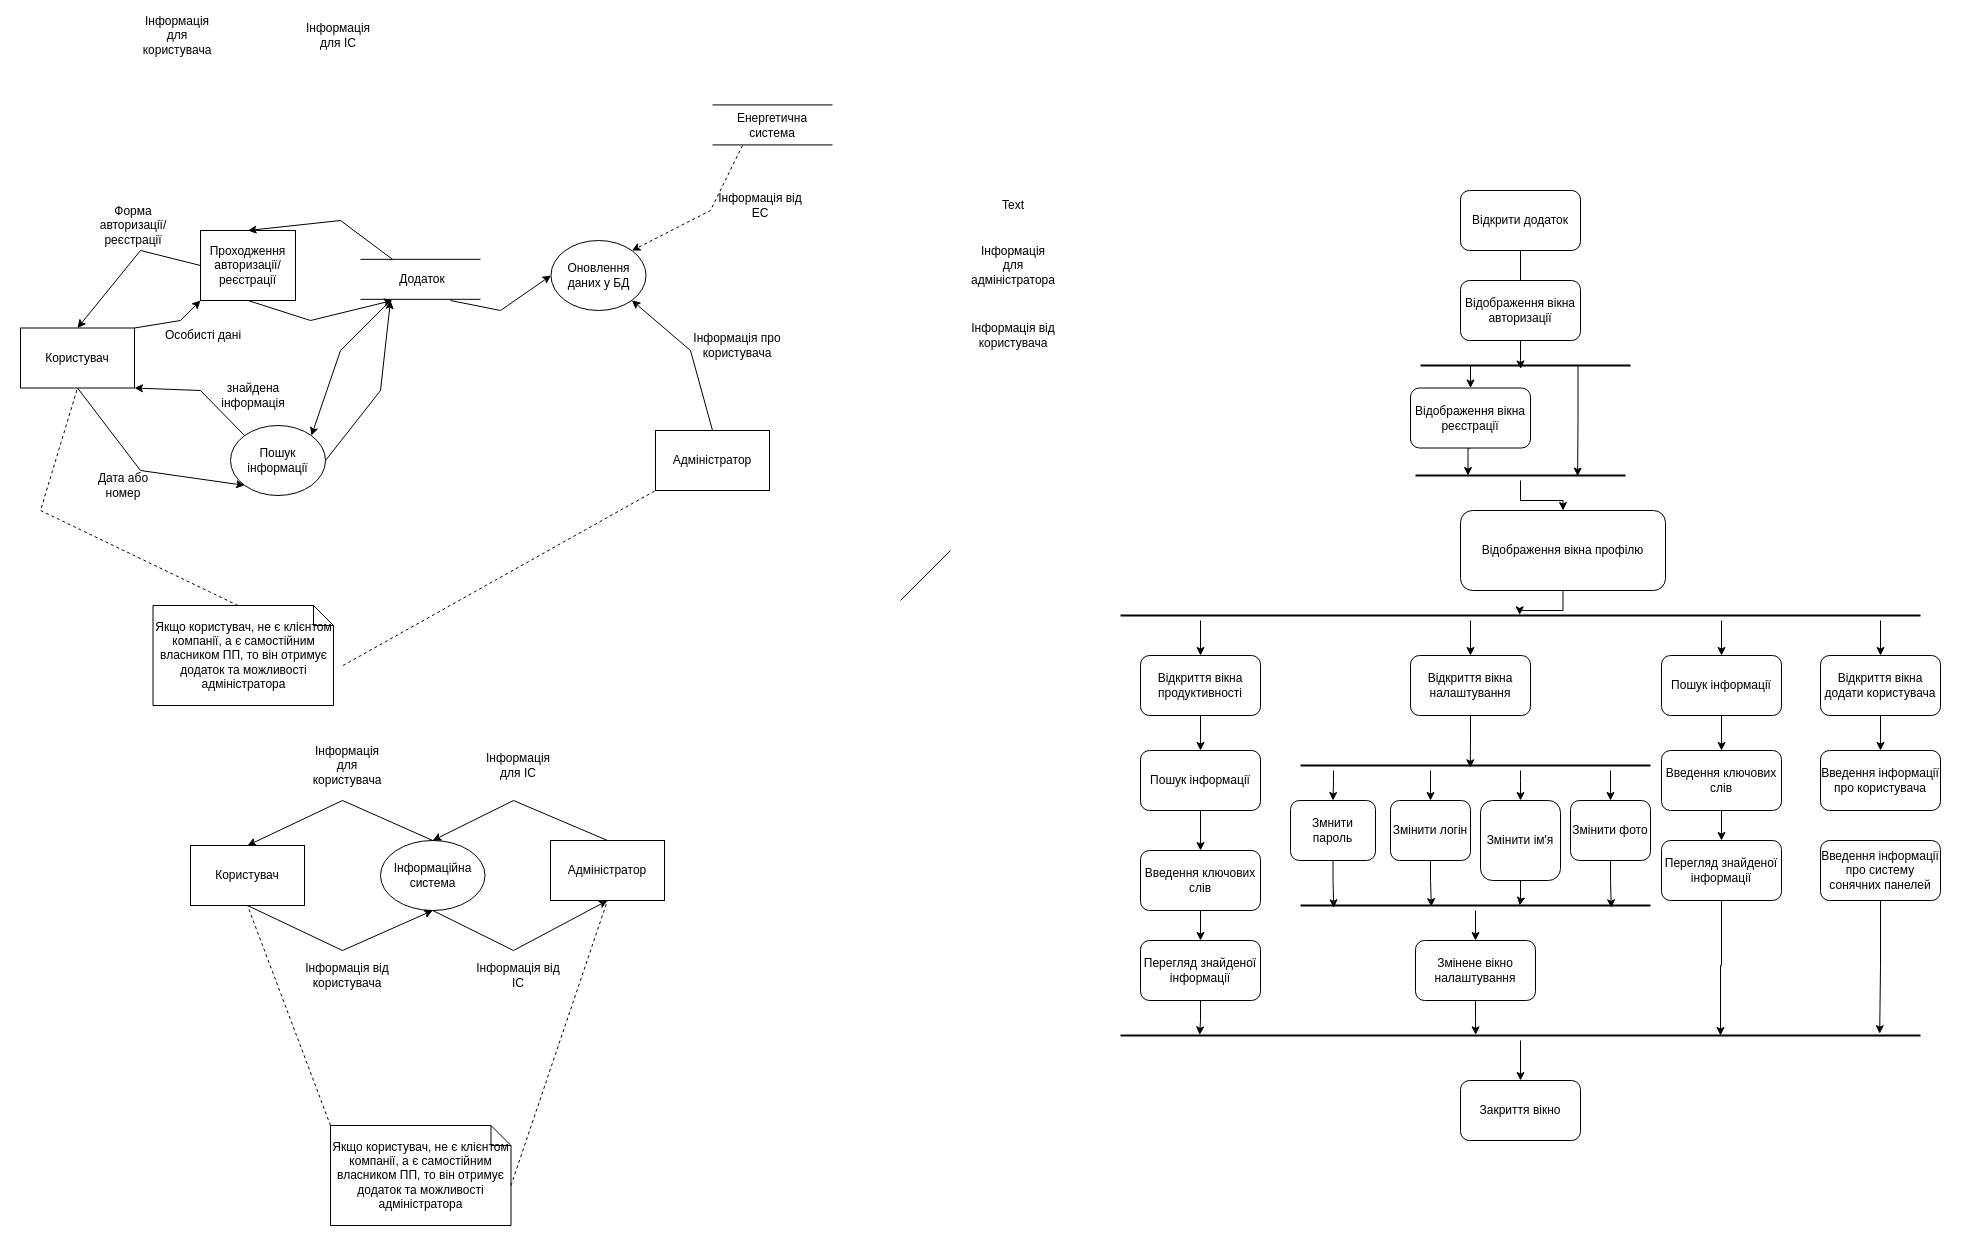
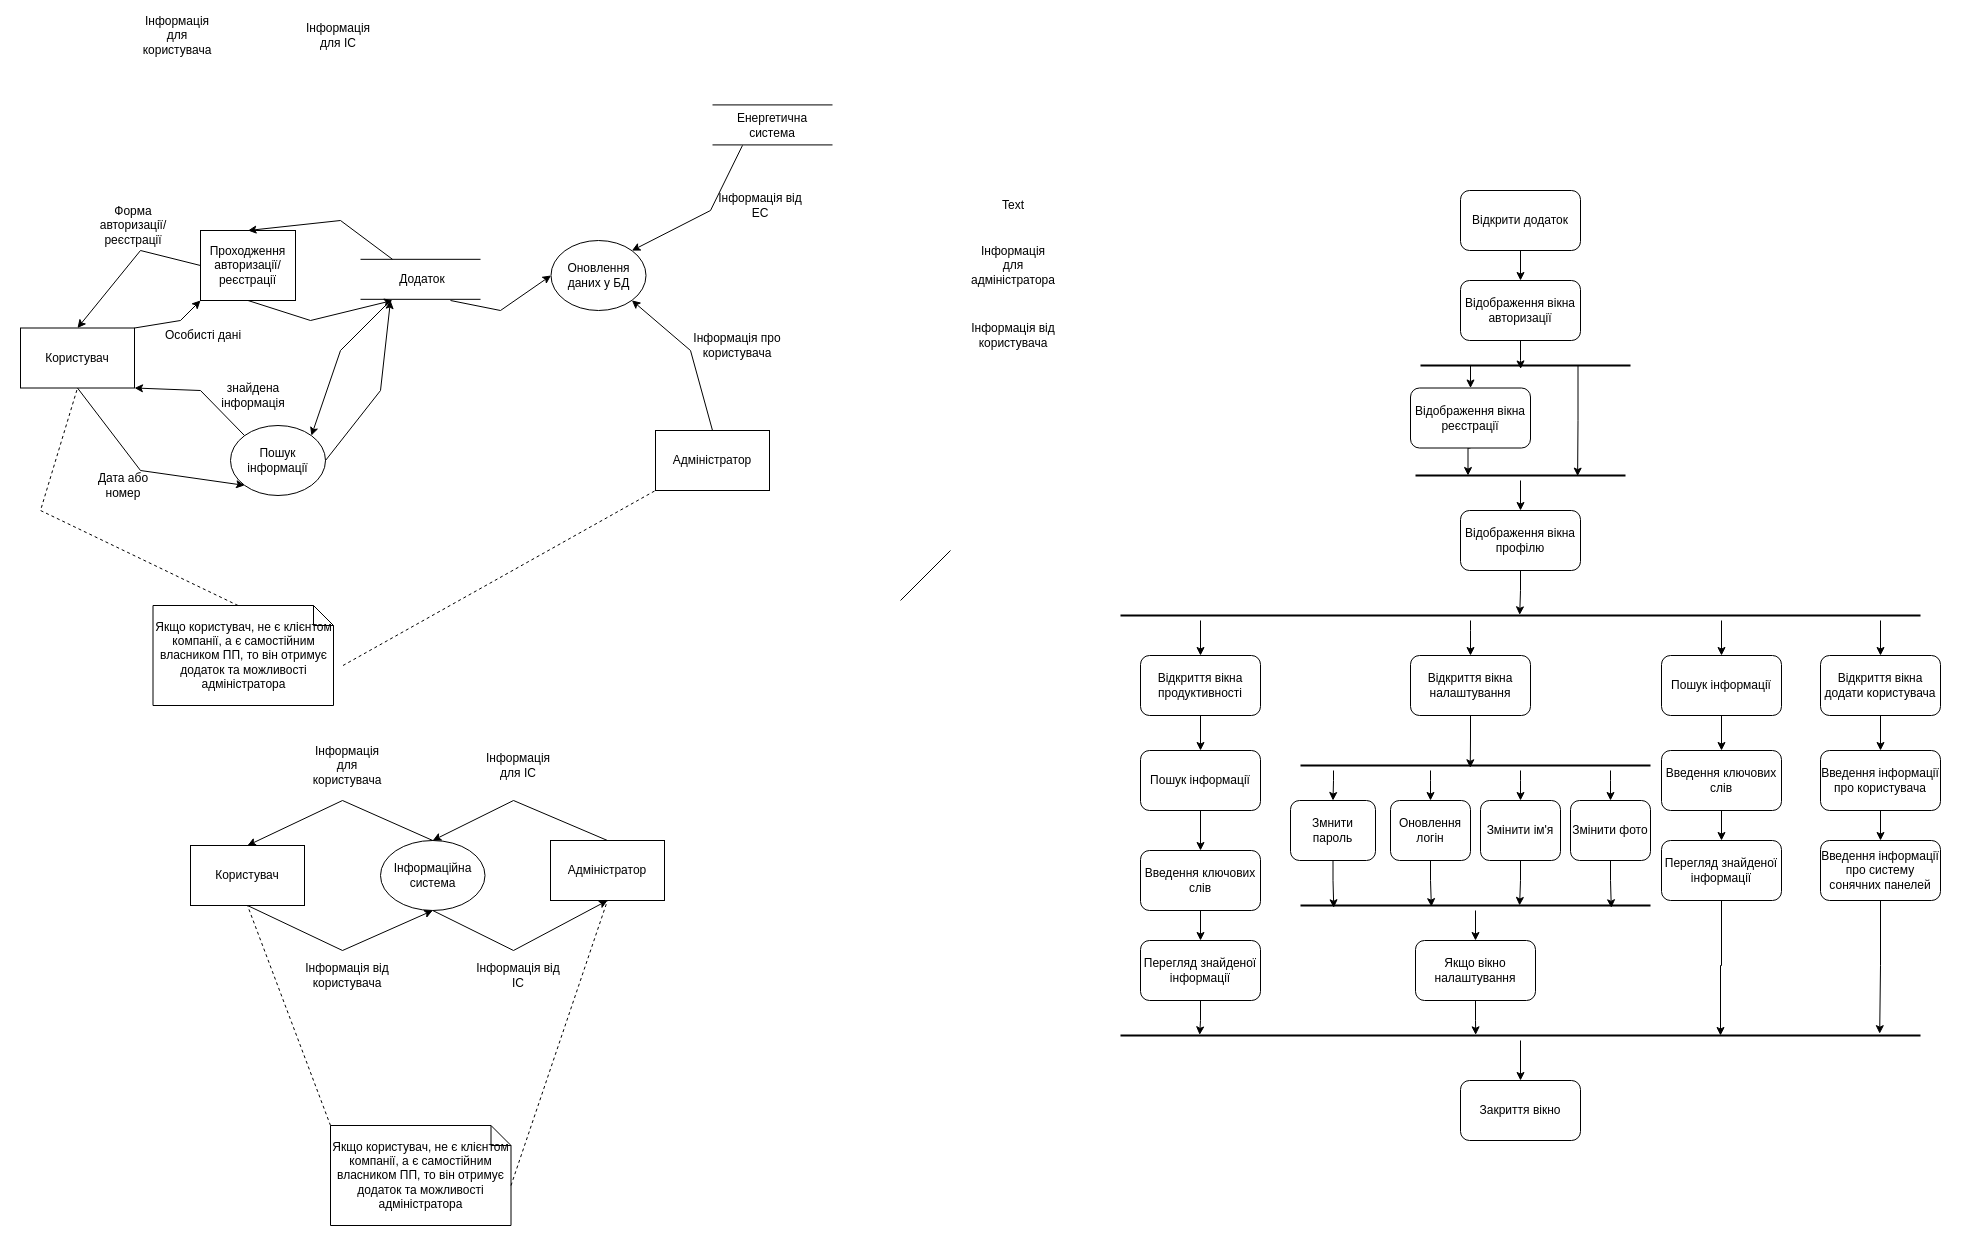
(706, 213) -> (706, 213)
(1521, 275) -> (1521, 272)
(1563, 551) -> (1521, 541)
none -> (1881, 830)
(1431, 831) -> (1431, 831)
(1521, 841) -> (1521, 831)
(1476, 971) -> (1476, 971)
